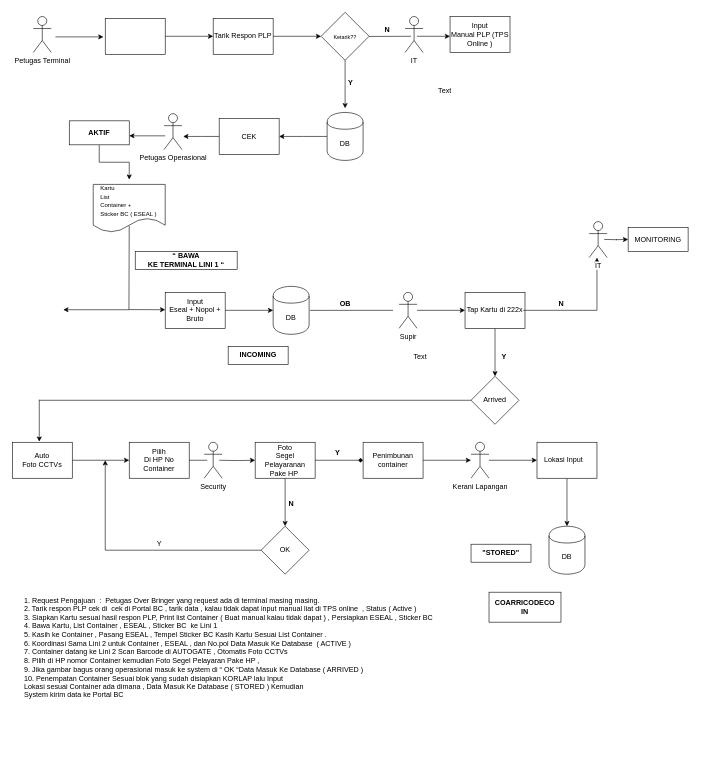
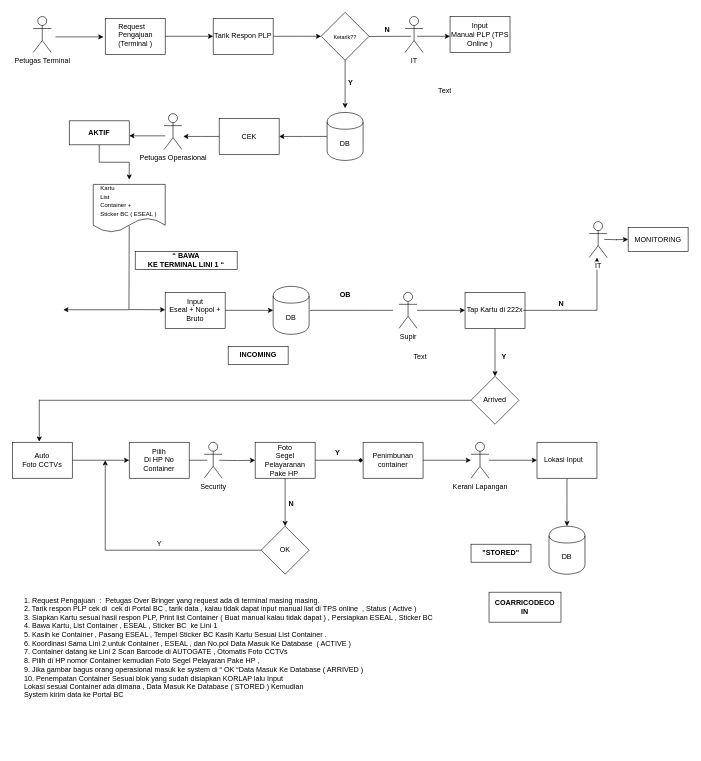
none -> (135, 30)
(345, 305) -> (345, 296)
